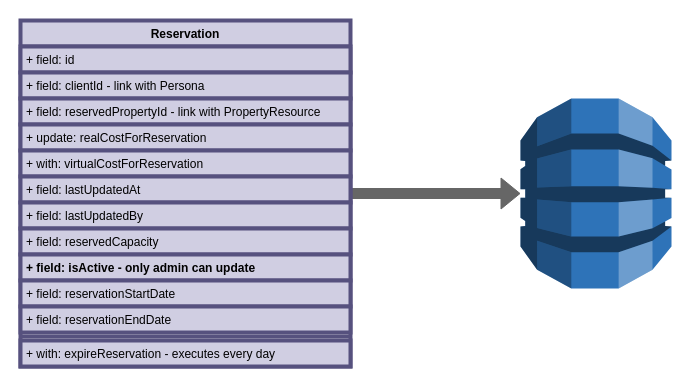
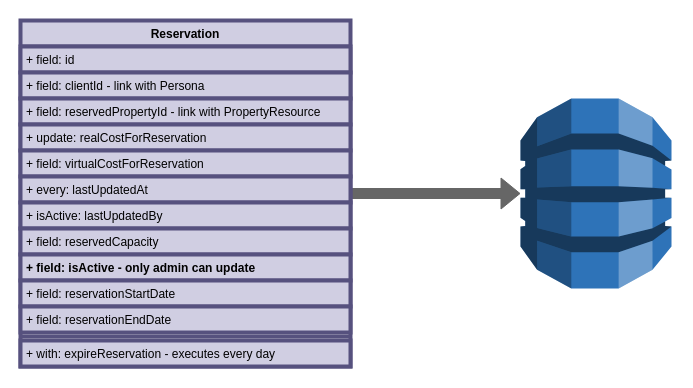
(126, 164) -> (128, 164)
(91, 190) -> (94, 190)
(91, 216) -> (101, 216)
